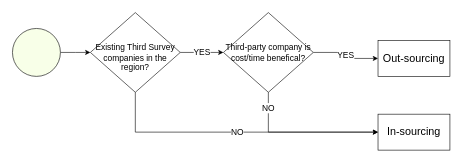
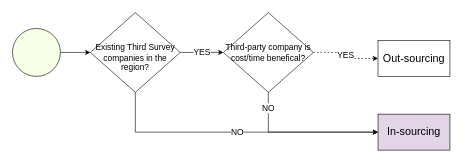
(325, 53) -> (325, 53)
(414, 132) -> (414, 132)
